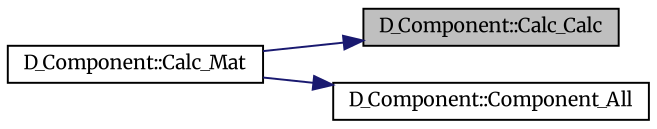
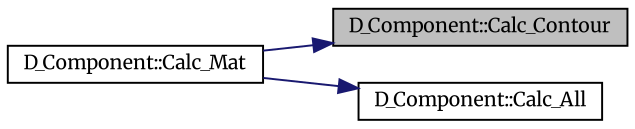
(491, 27) -> (480, 27)
(491, 101) -> (480, 101)
